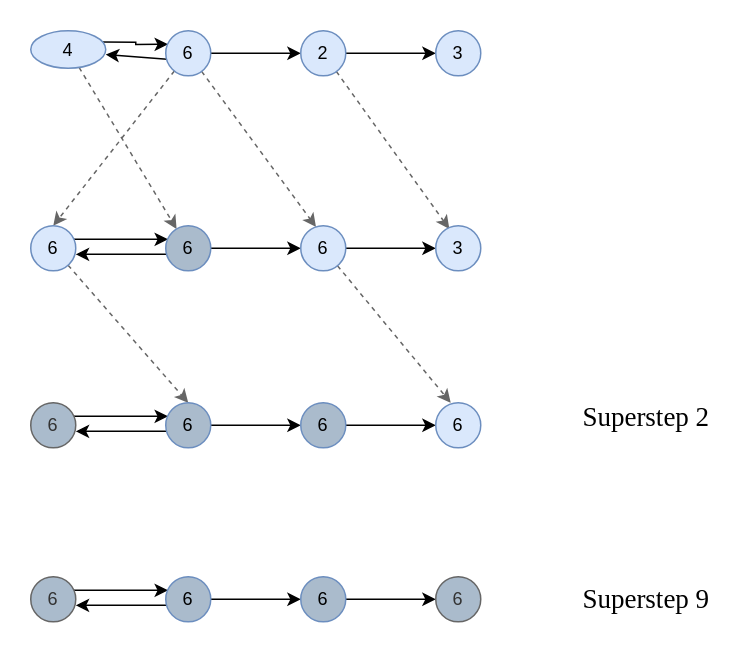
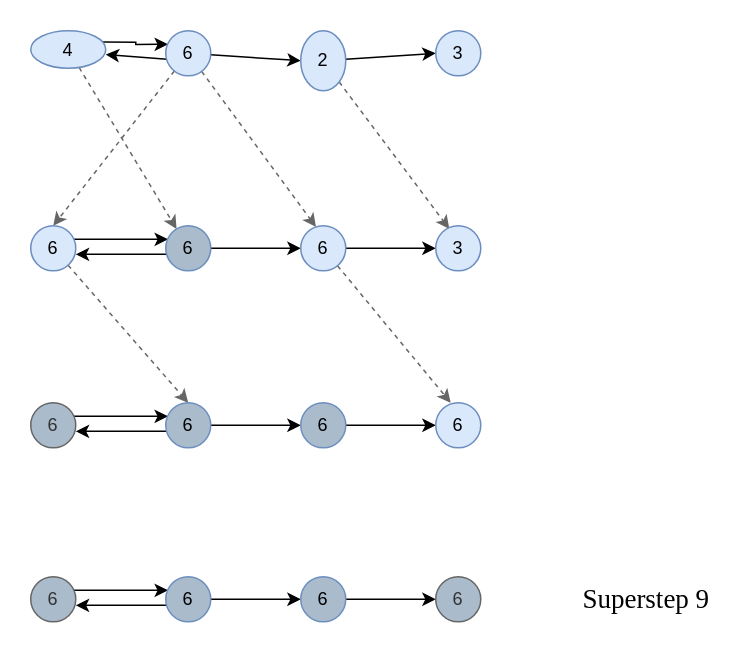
(323, 53) -> (323, 61)
(646, 418) -> none
